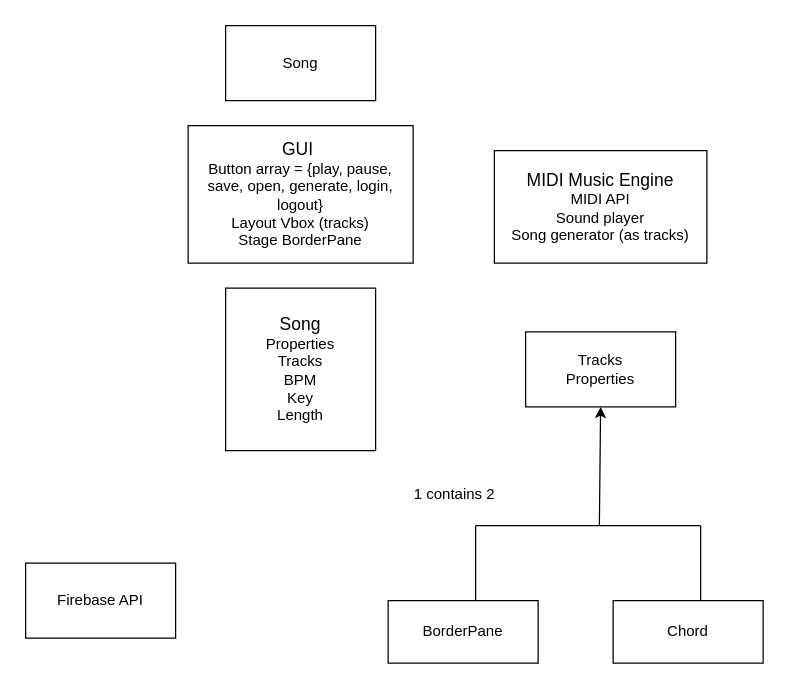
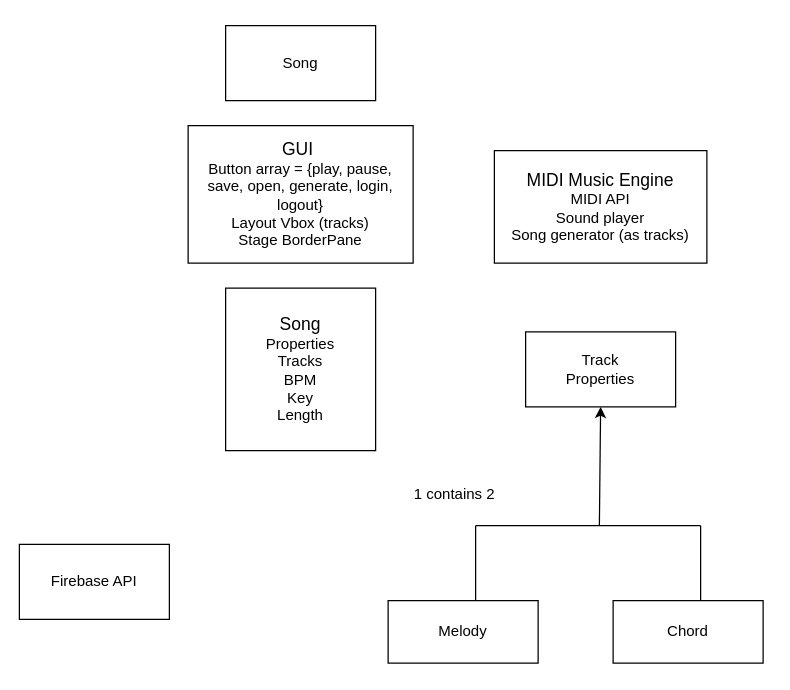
(601, 369) -> (601, 369)
(101, 601) -> (94, 582)
(463, 632) -> (463, 632)
